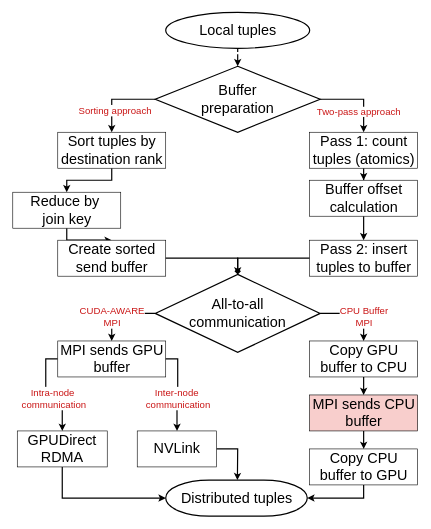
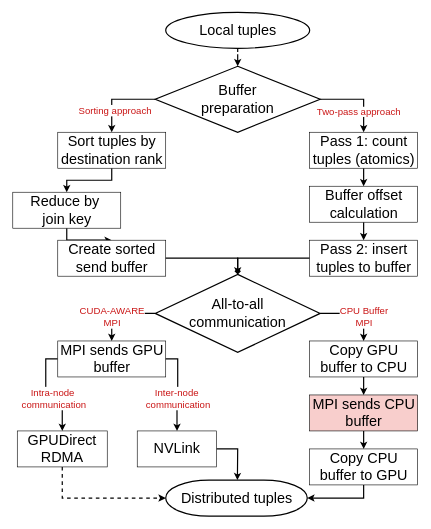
(364, 198) -> (364, 204)
(96, 498) -> (96, 498)
